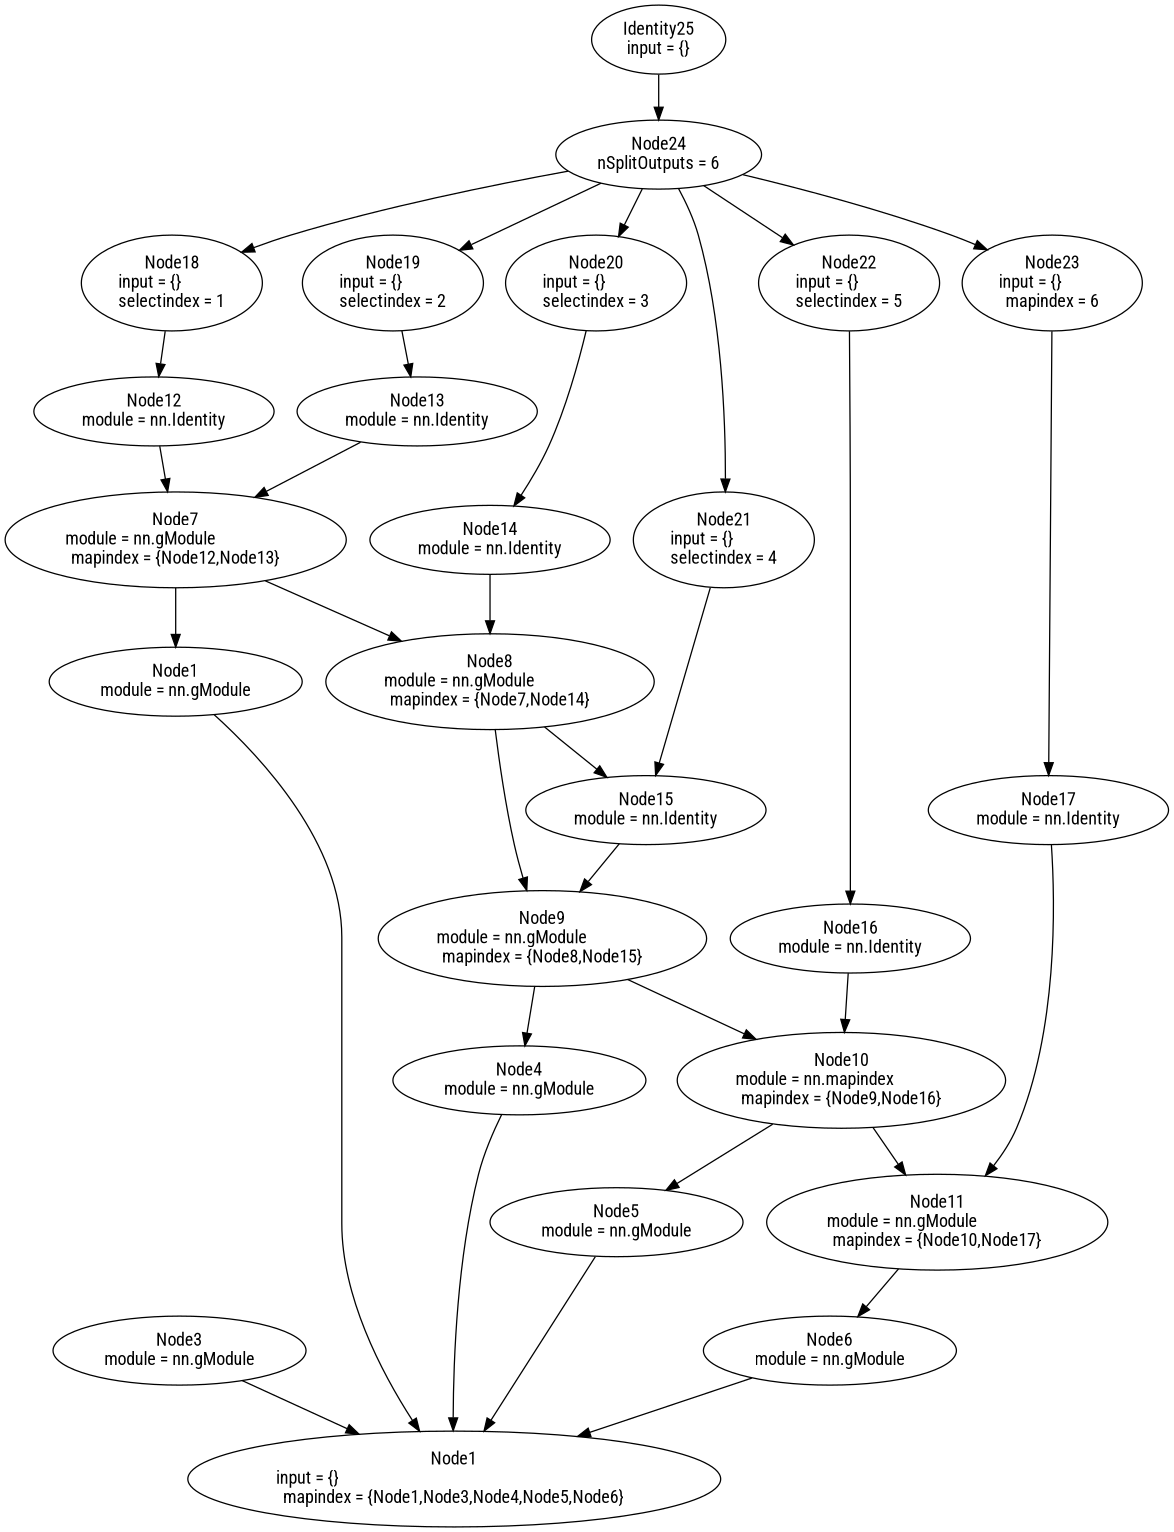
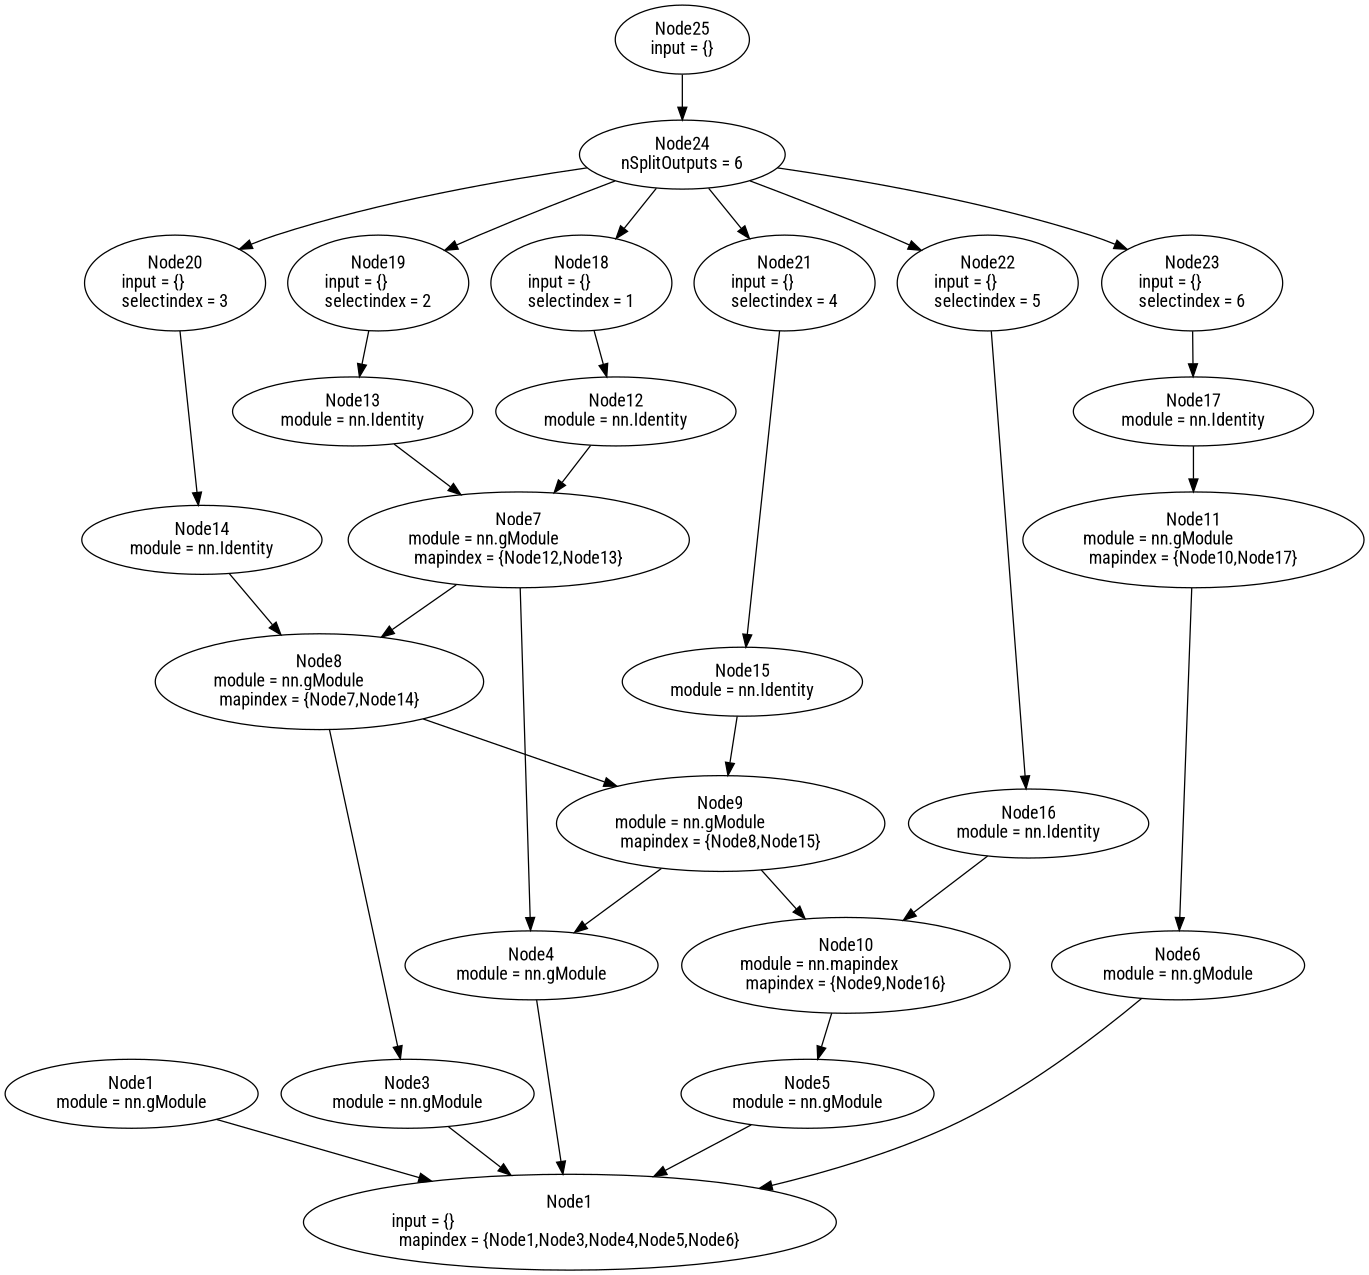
(659, 40) -> (682, 40)
(1052, 283) -> (1192, 283)
(176, 611) -> (525, 744)
(571, 748) -> (364, 888)
(886, 1146) -> none
